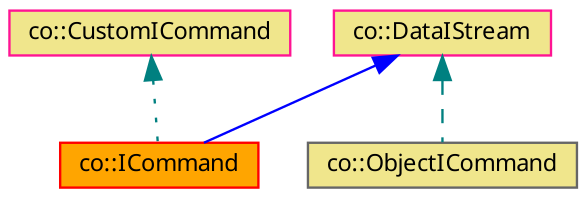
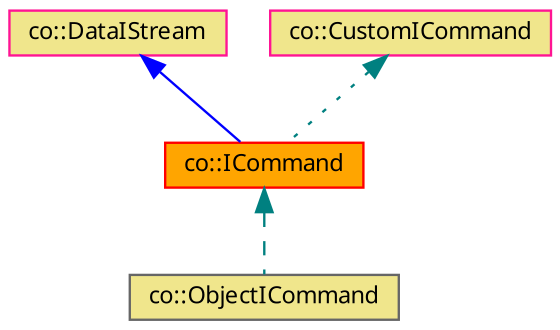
(442, 111) -> (264, 244)
